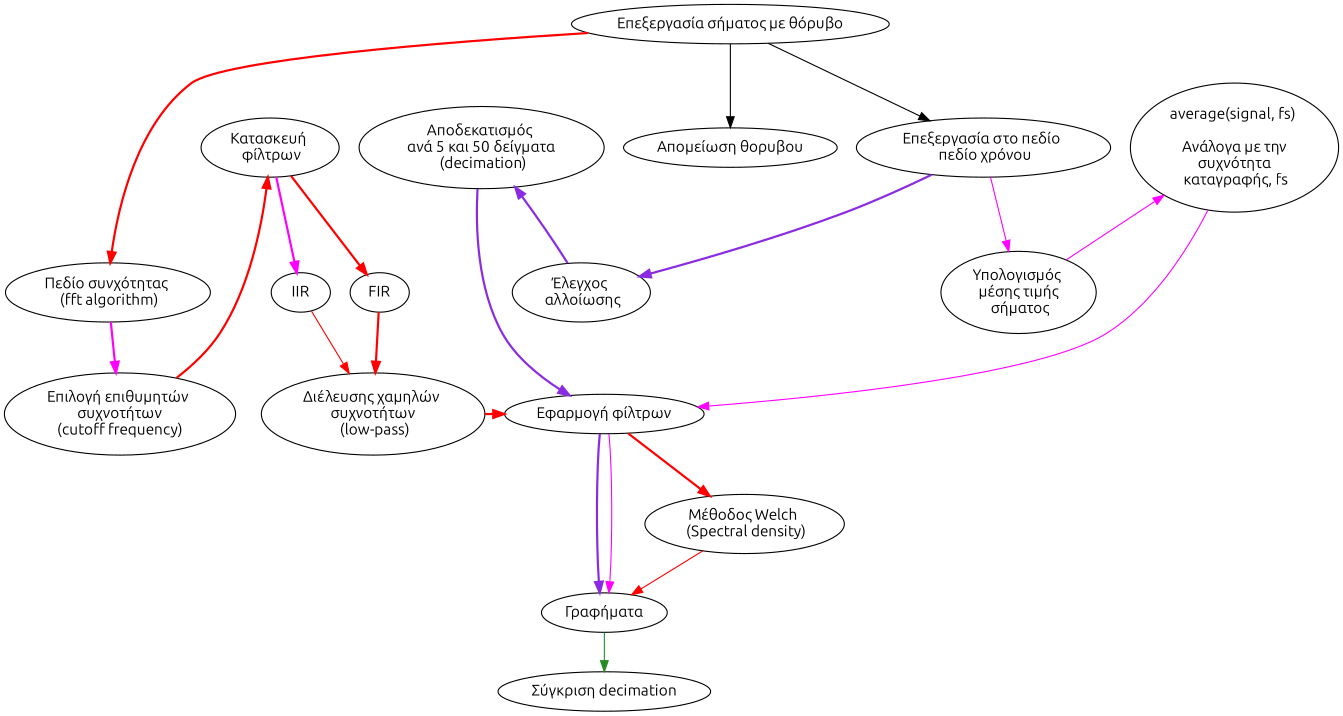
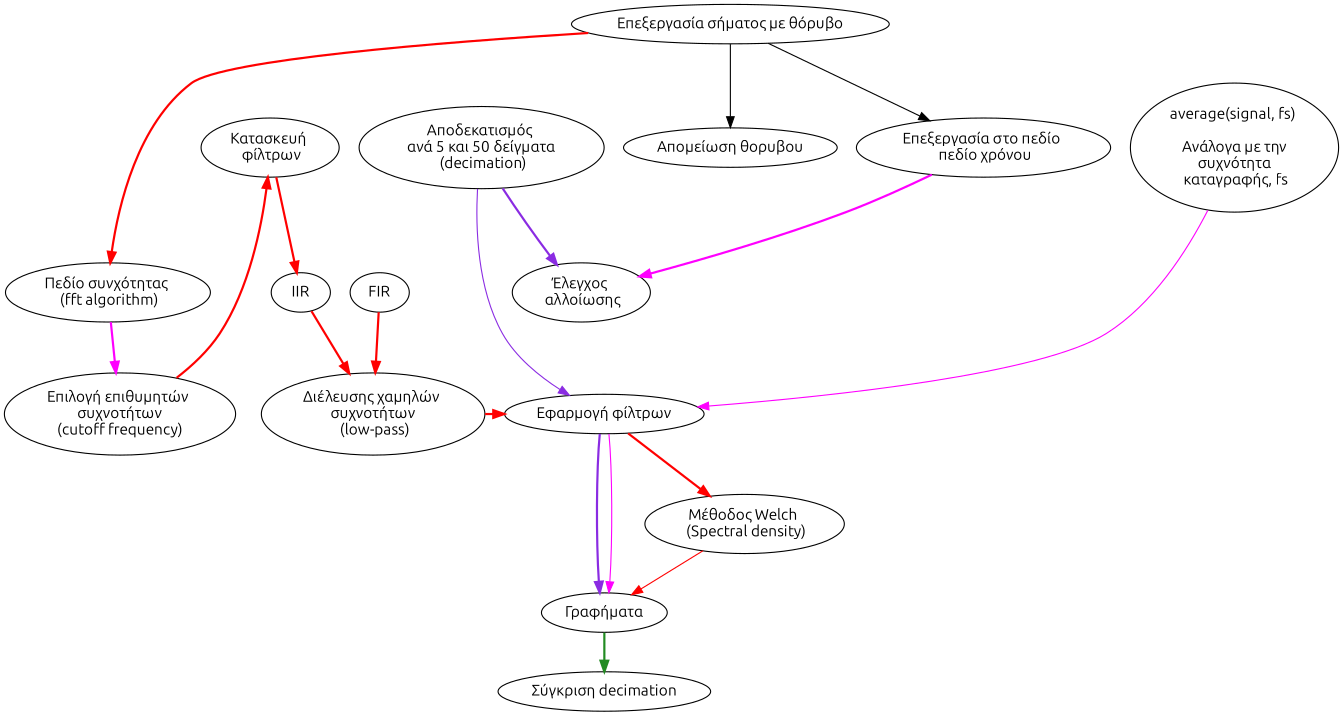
(285, 220) -> (285, 220)
(325, 221) -> none
(545, 229) -> (526, 223)
(794, 231) -> (794, 231)
(1019, 292) -> none
(489, 302) -> (489, 302)
(327, 338) -> (327, 338)
(604, 647) -> (604, 647)
